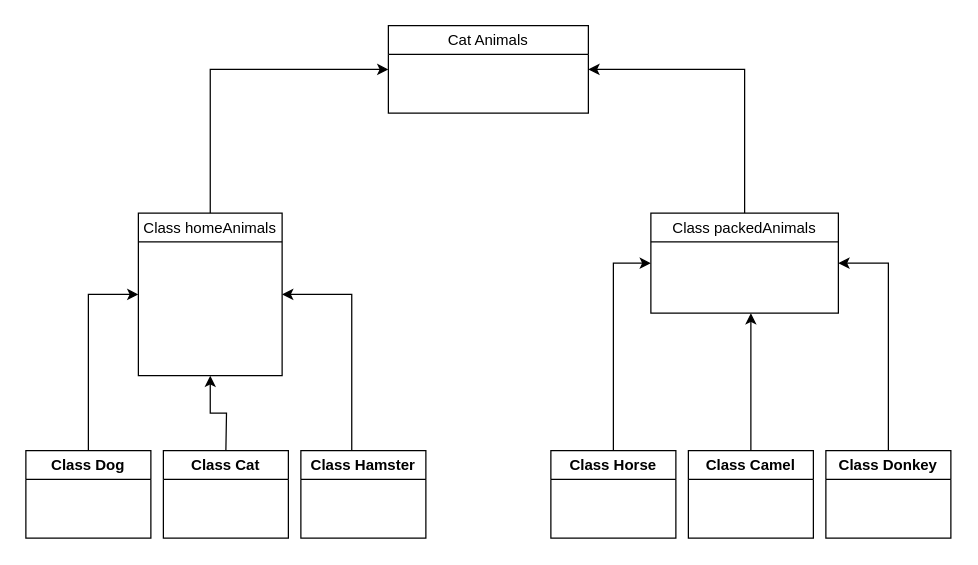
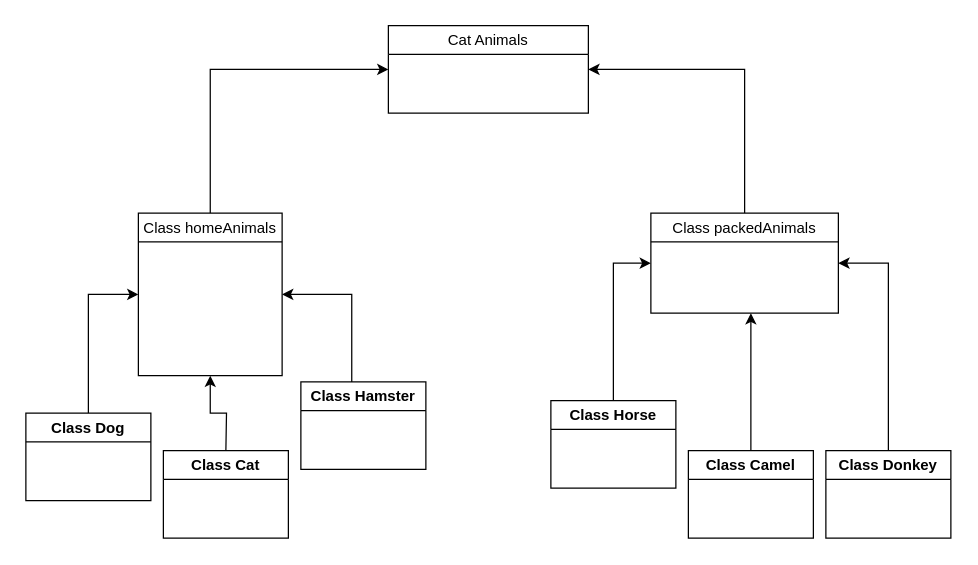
(88, 494) -> (88, 457)
(363, 494) -> (363, 426)
(613, 494) -> (613, 444)
